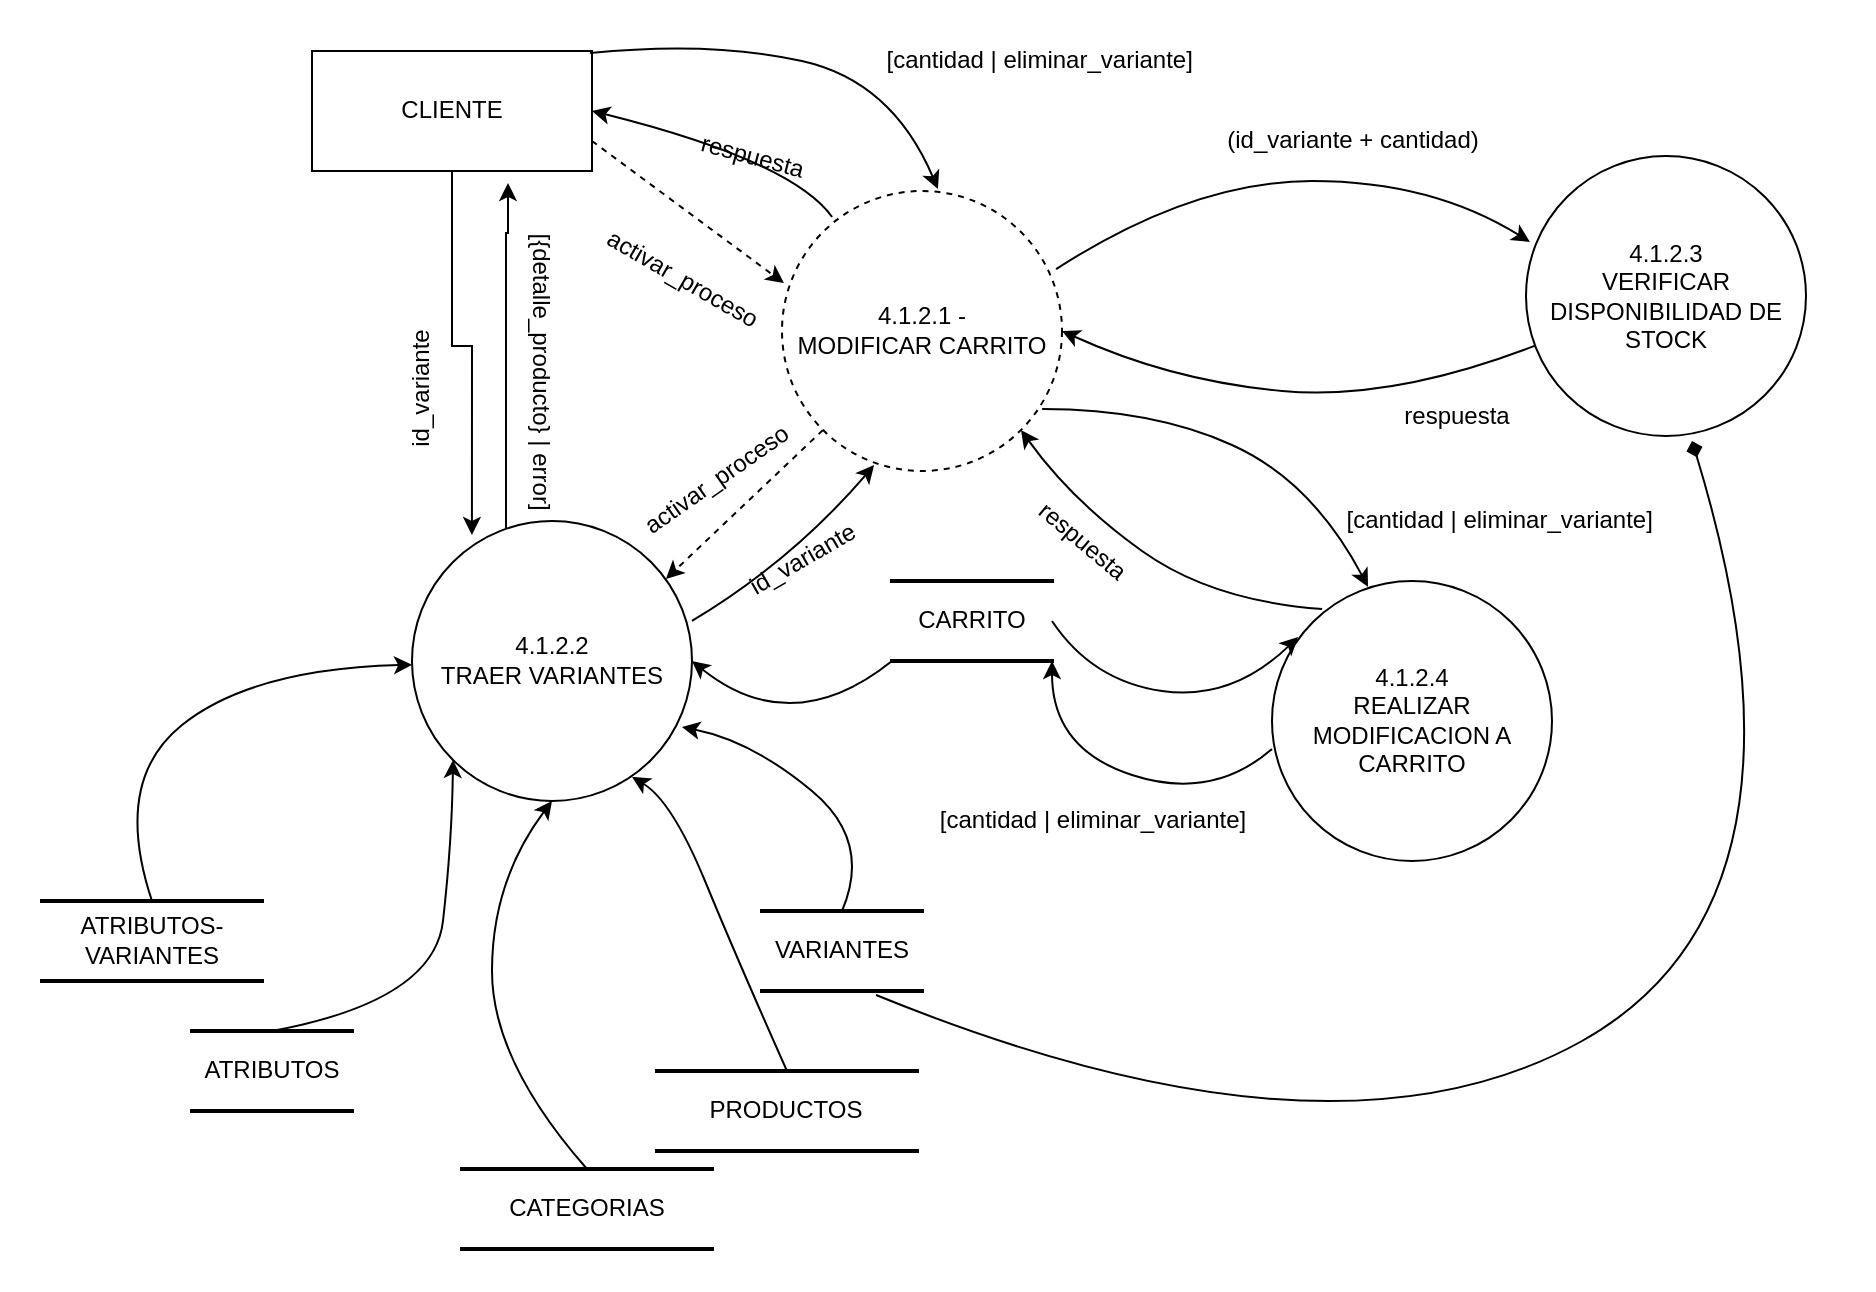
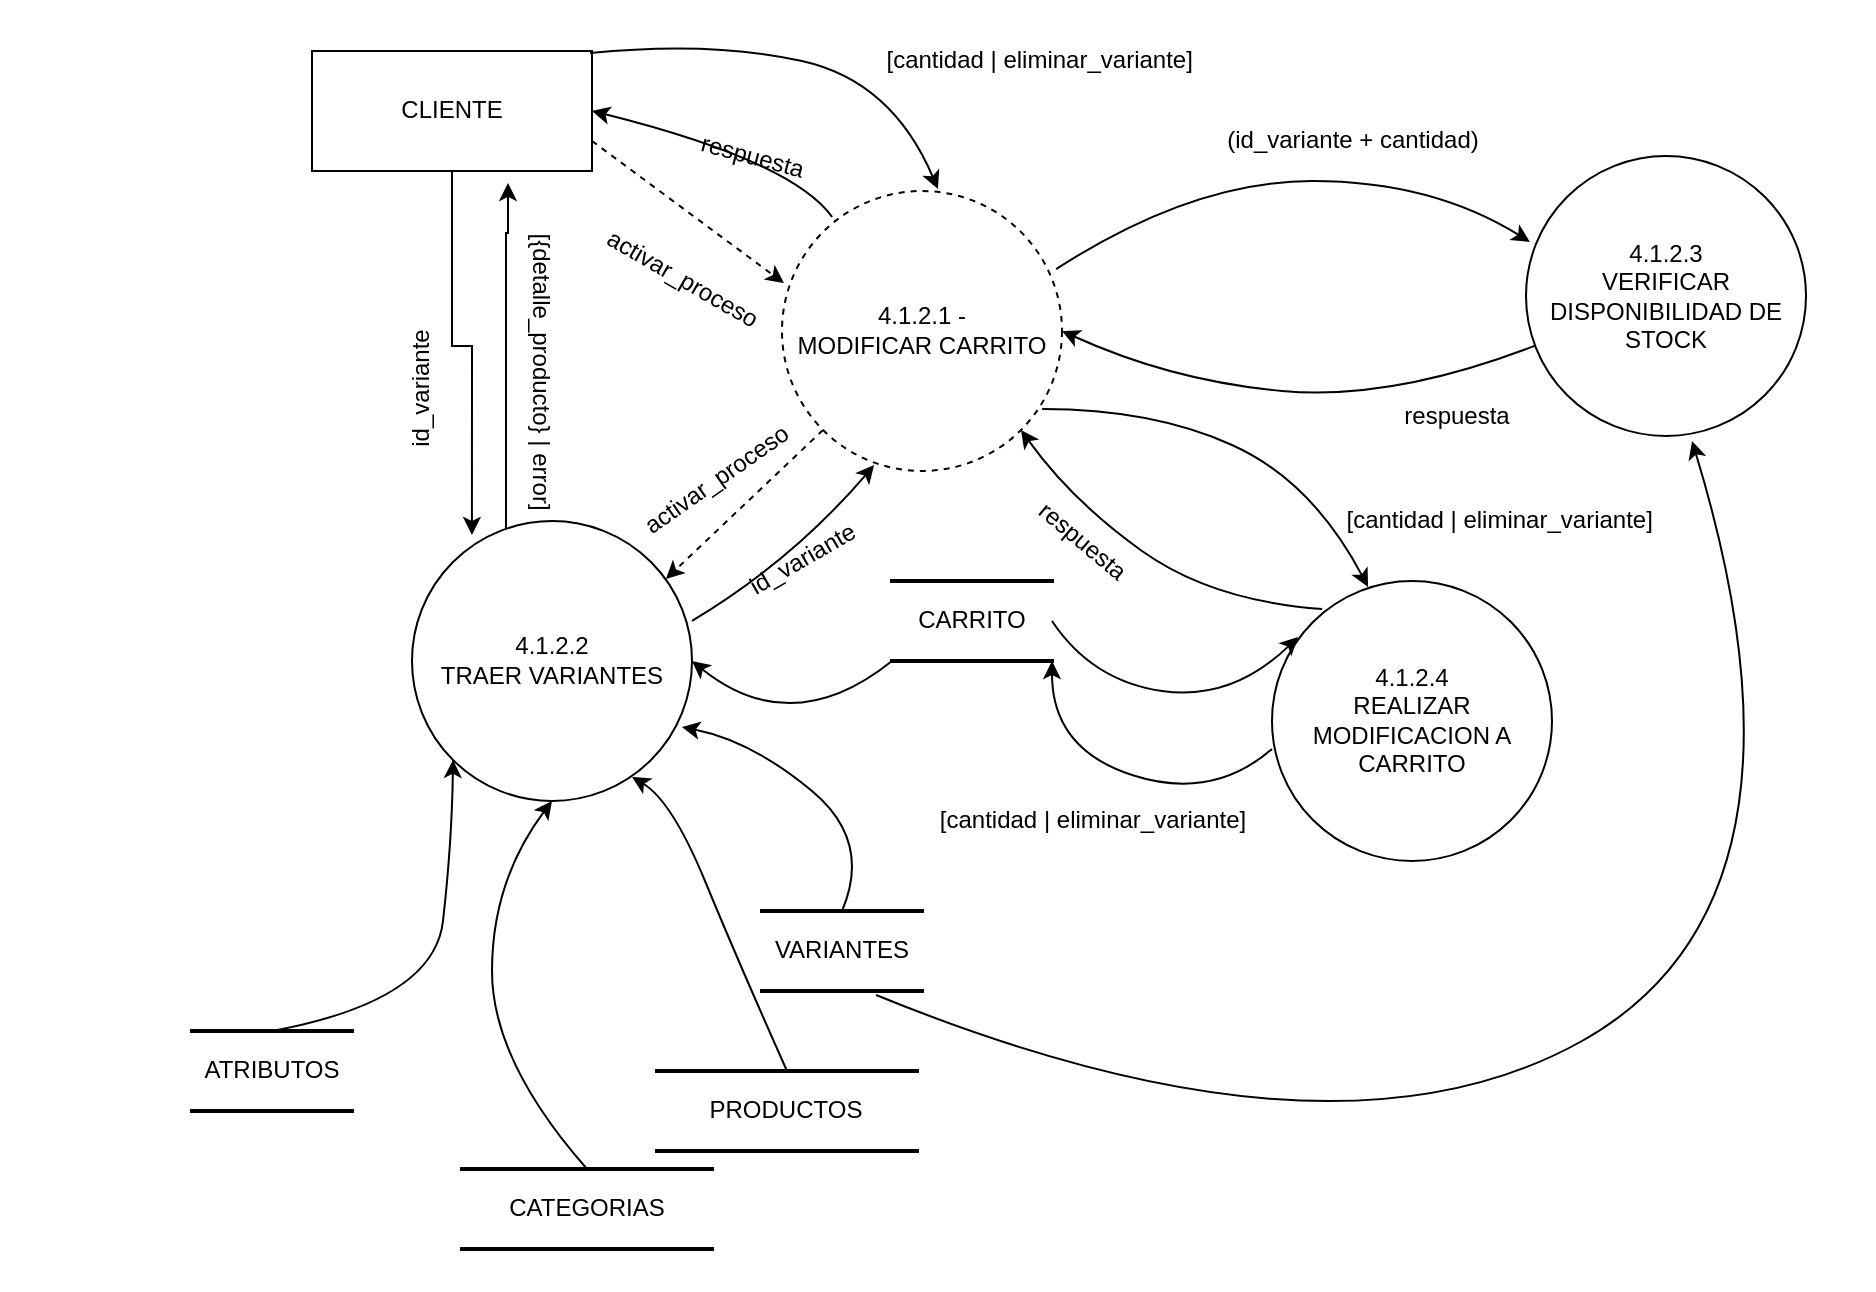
(1697, 457) -> (1696, 455)
(199, 713) -> none
(152, 941) -> none
